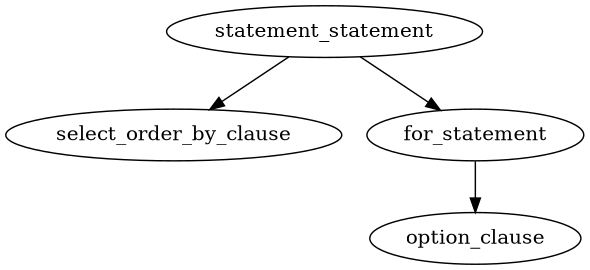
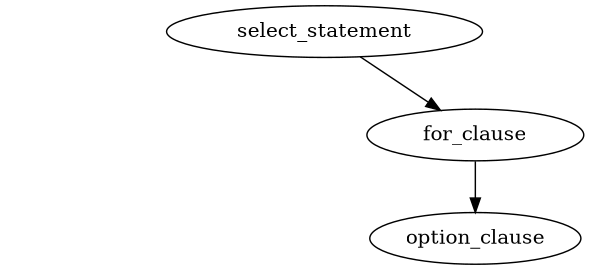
(325, 32) -> (325, 32)
(174, 135) -> none
(475, 135) -> (475, 135)
